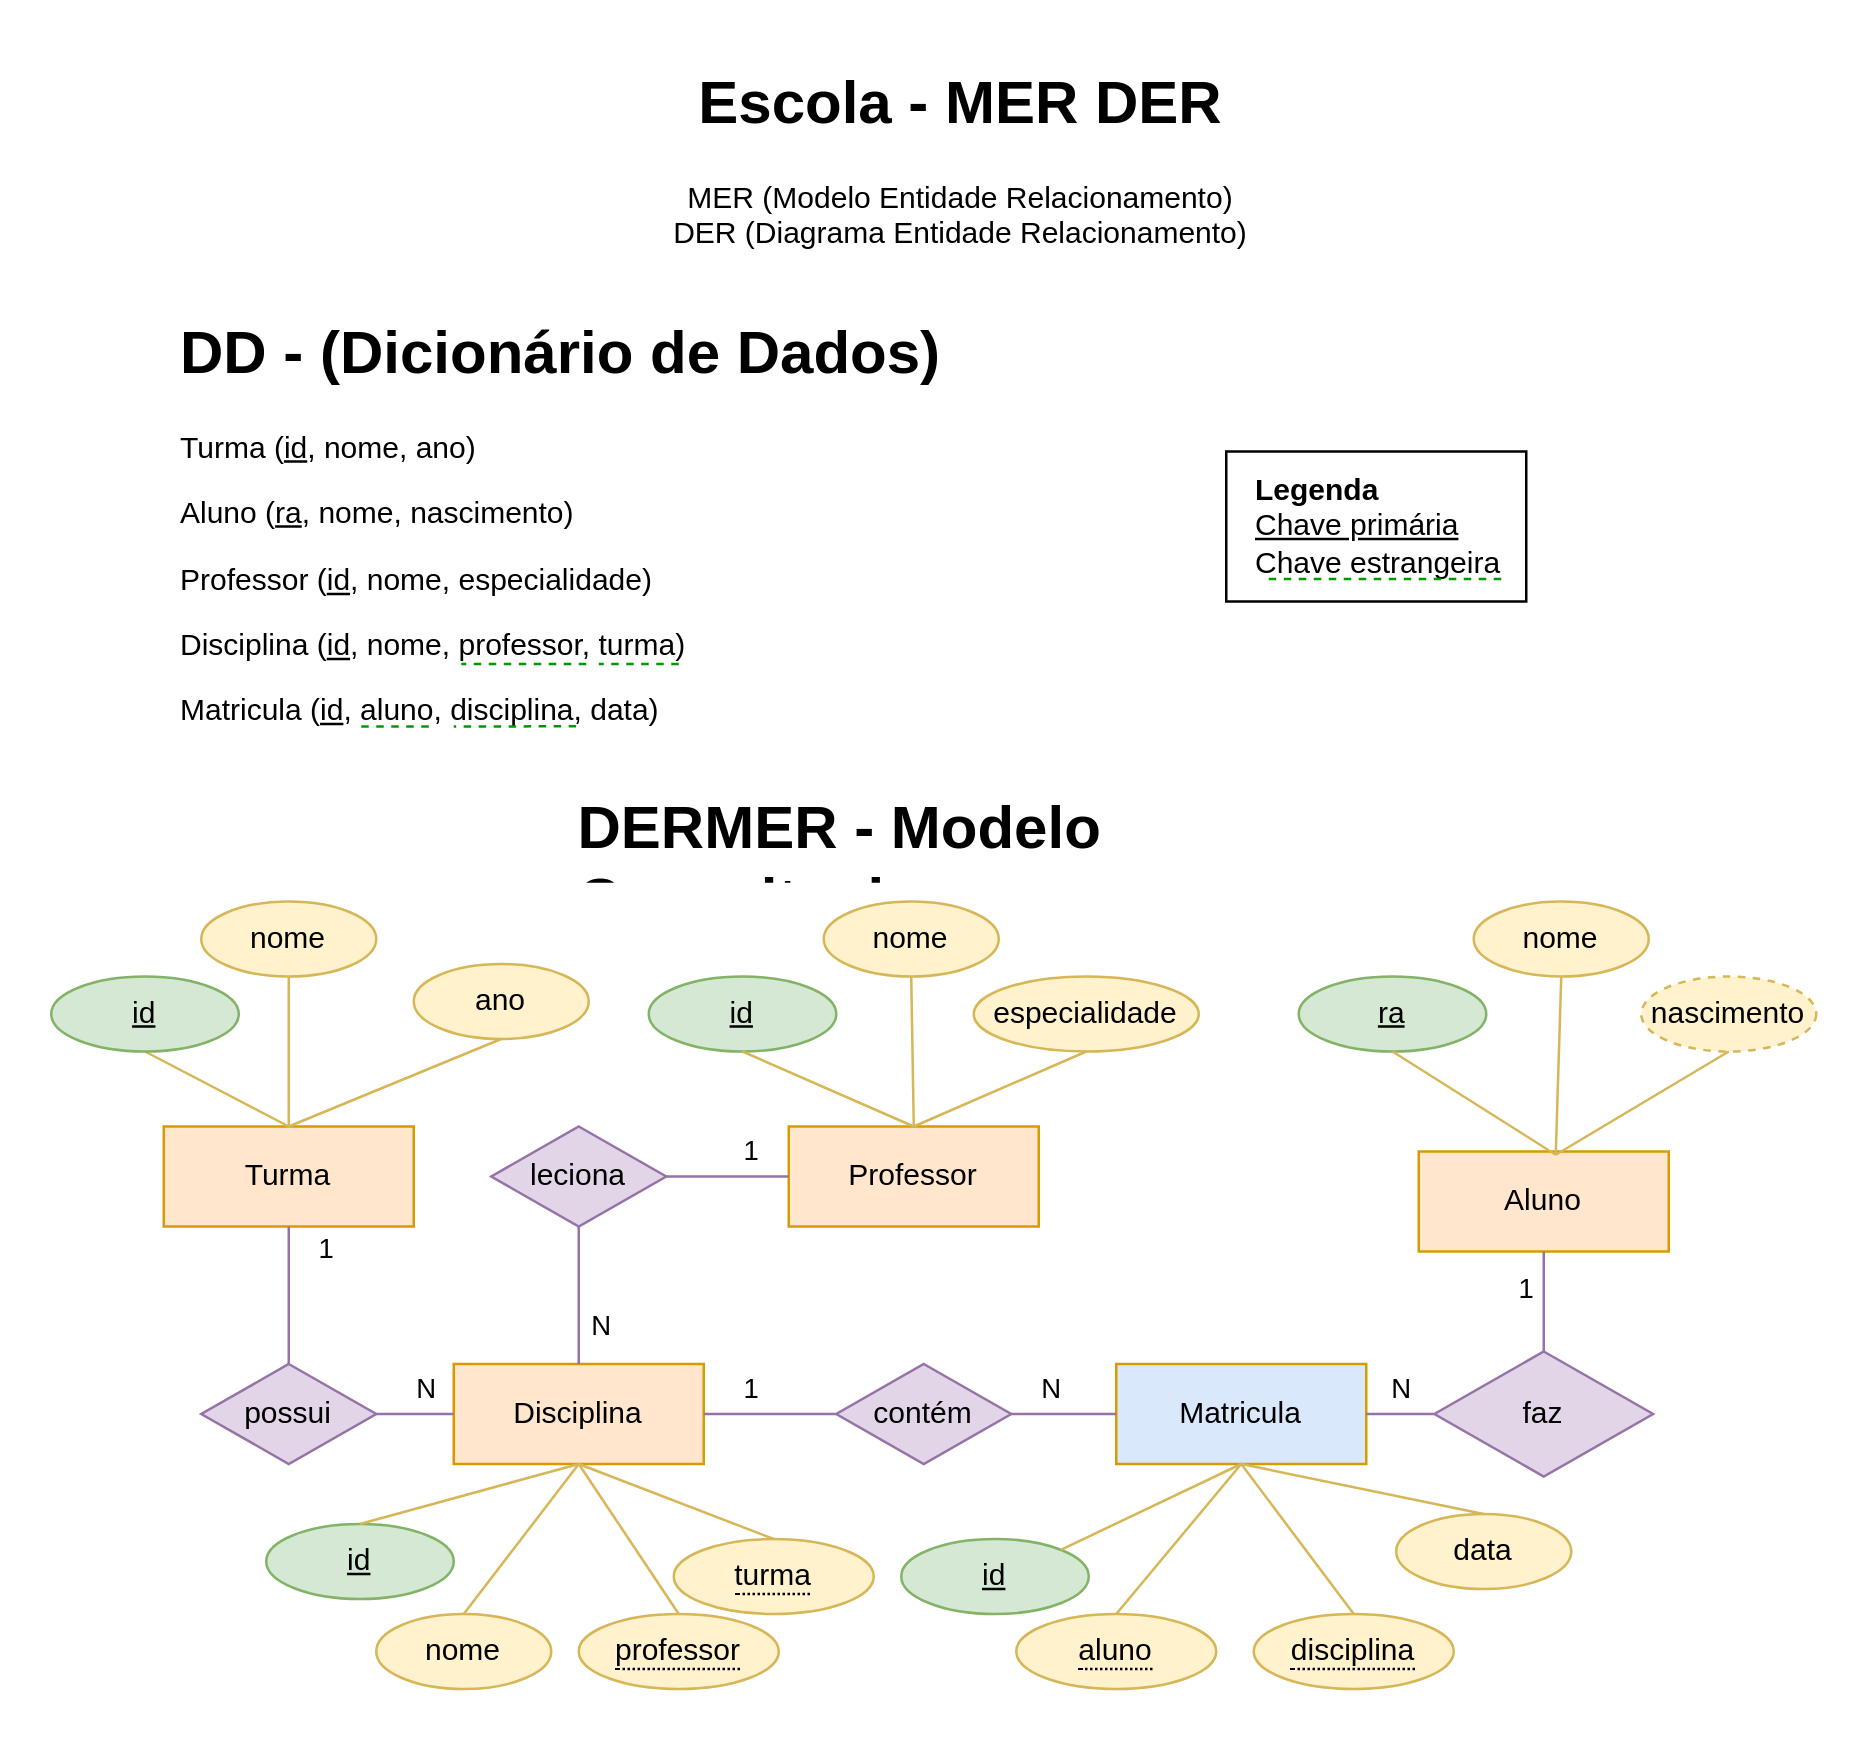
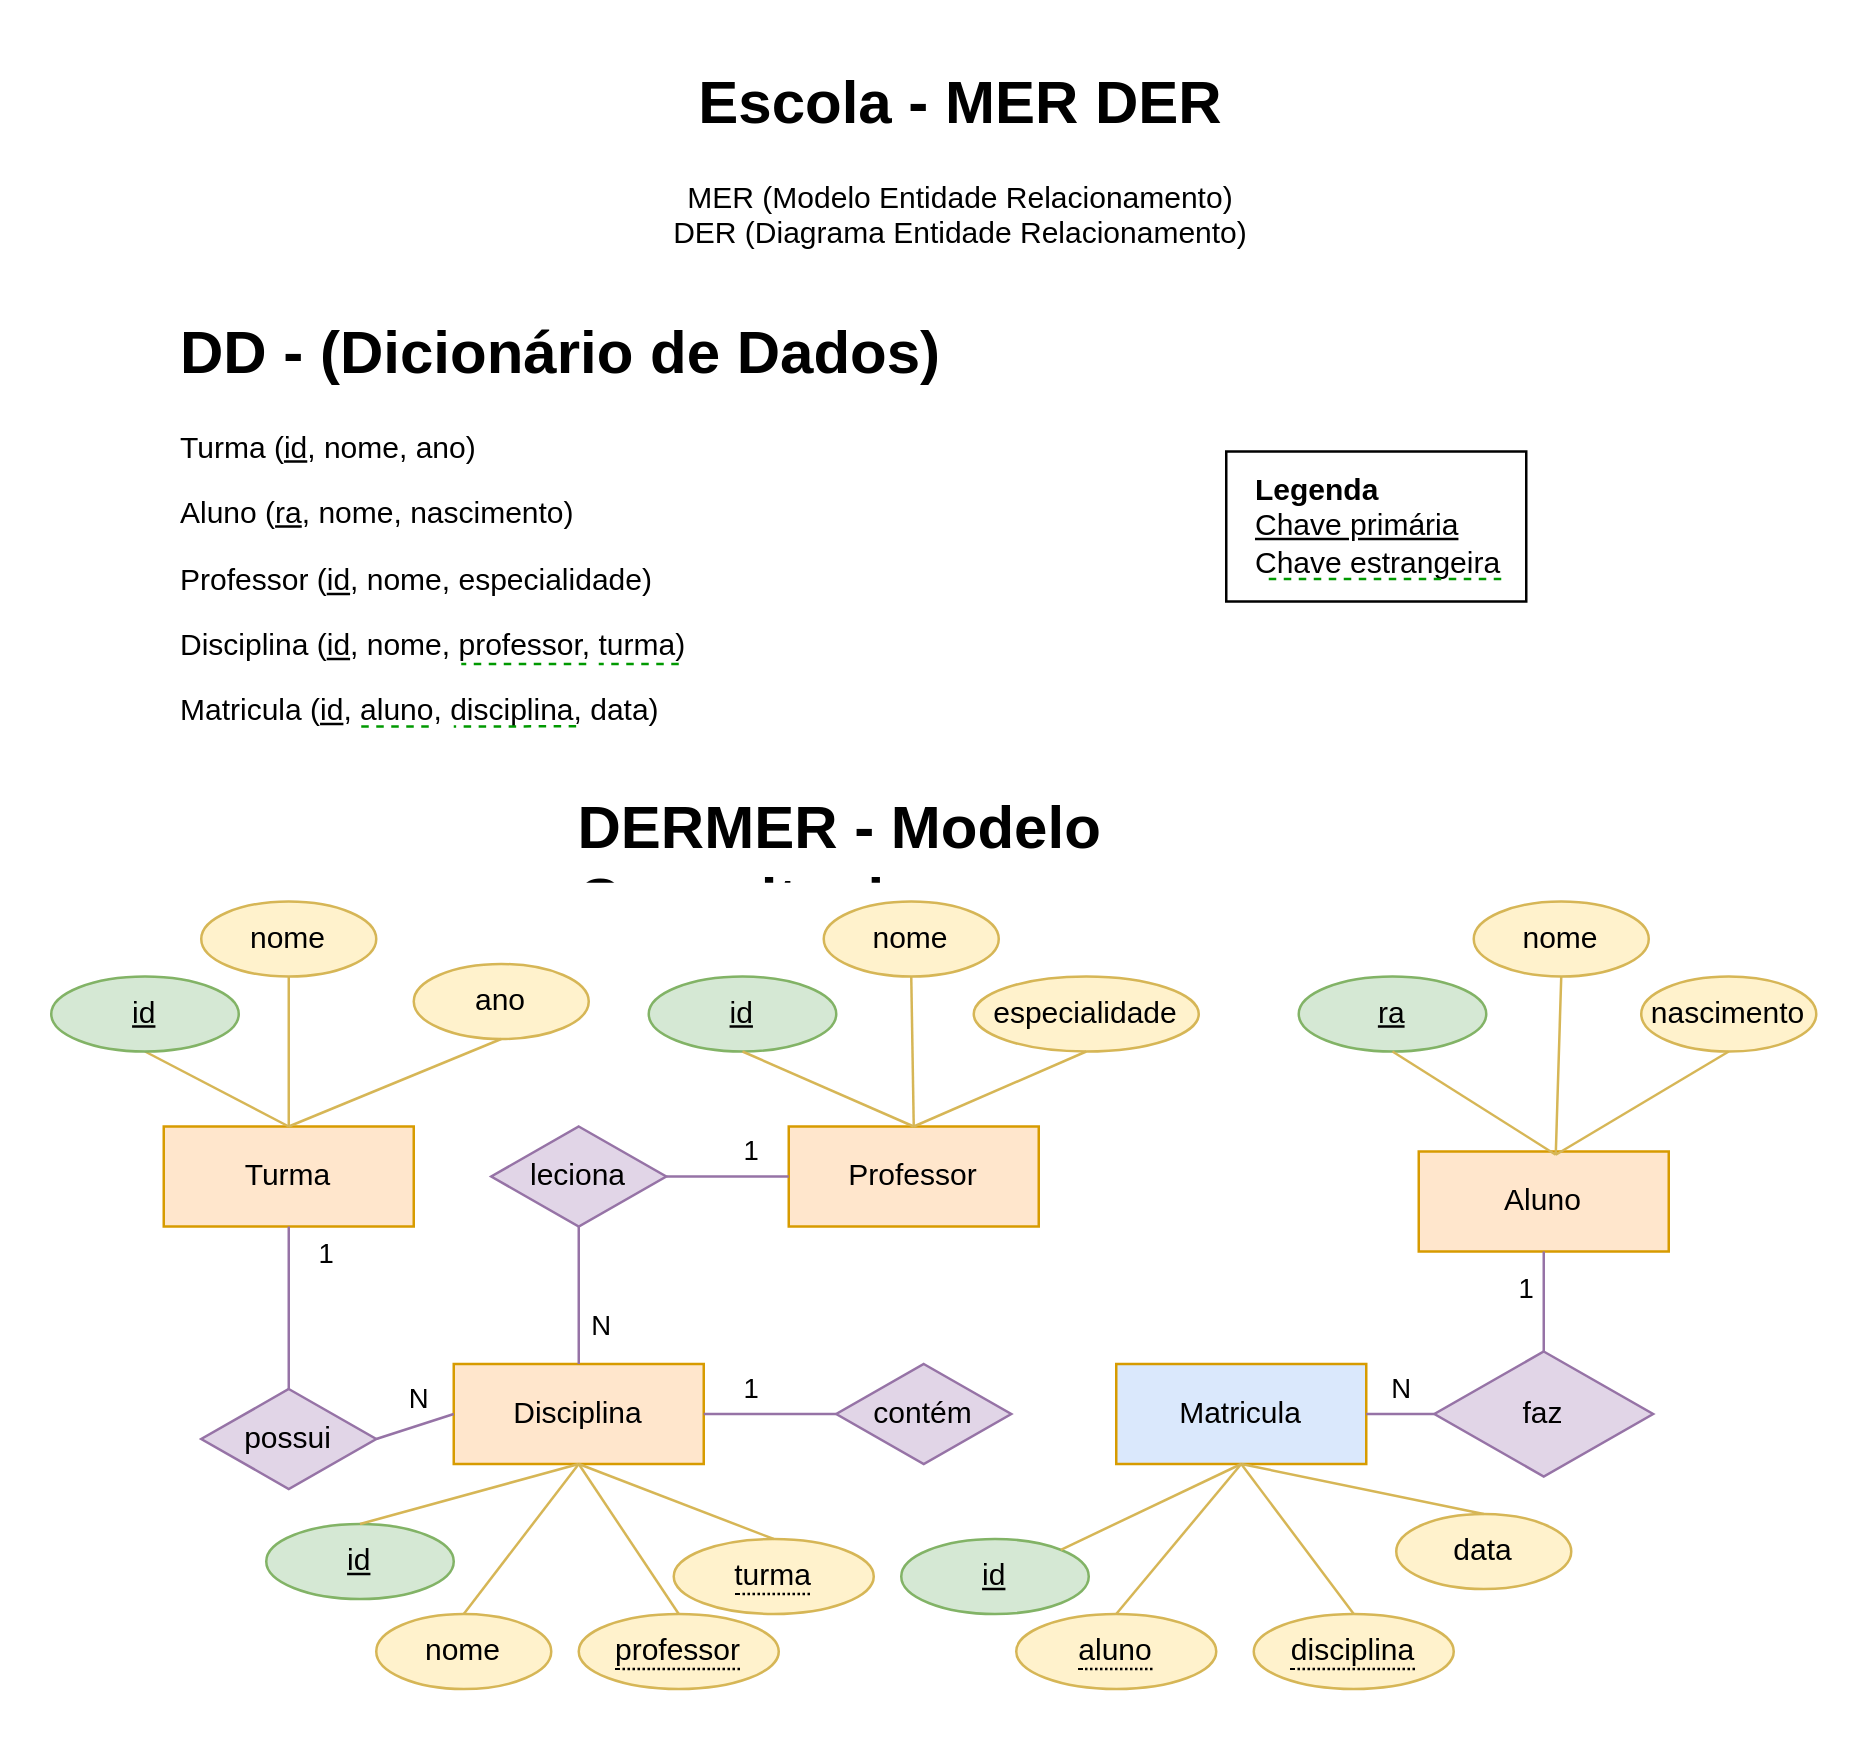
(1729, 1014) -> (1729, 1014)
(289, 1414) -> (289, 1439)
(1063, 1414) -> none
